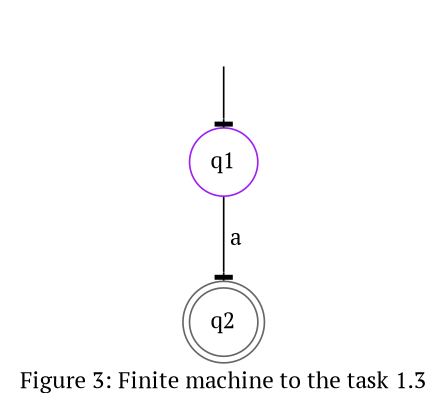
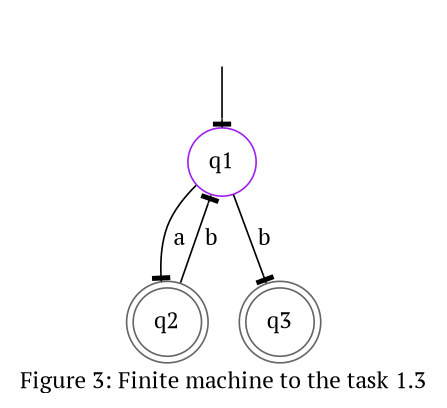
none -> (194, 243)
none -> (280, 322)
